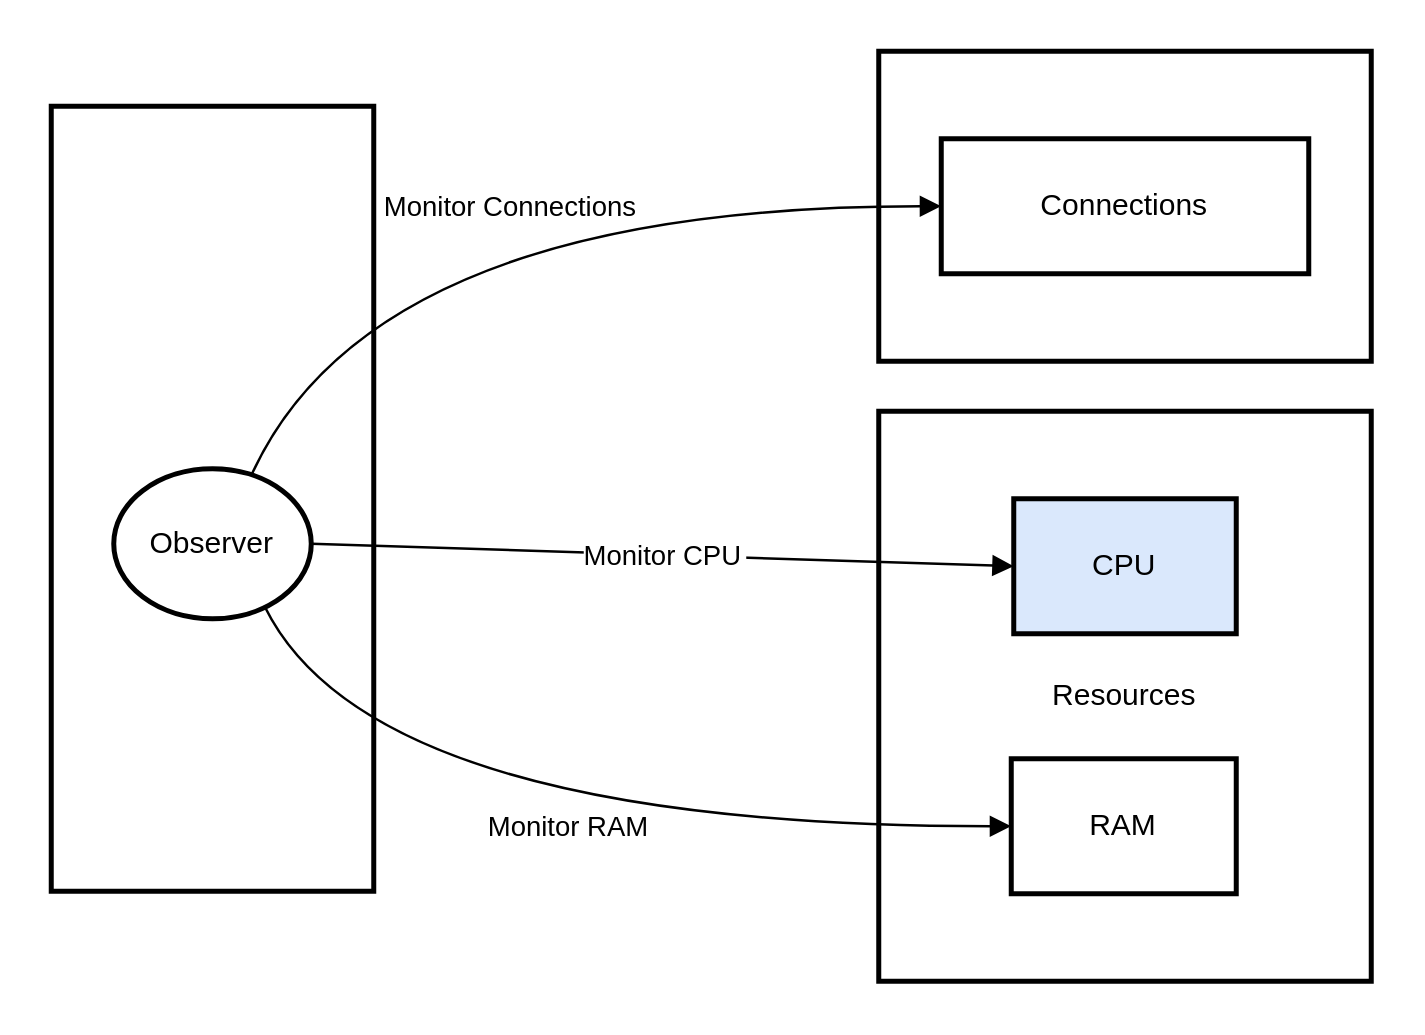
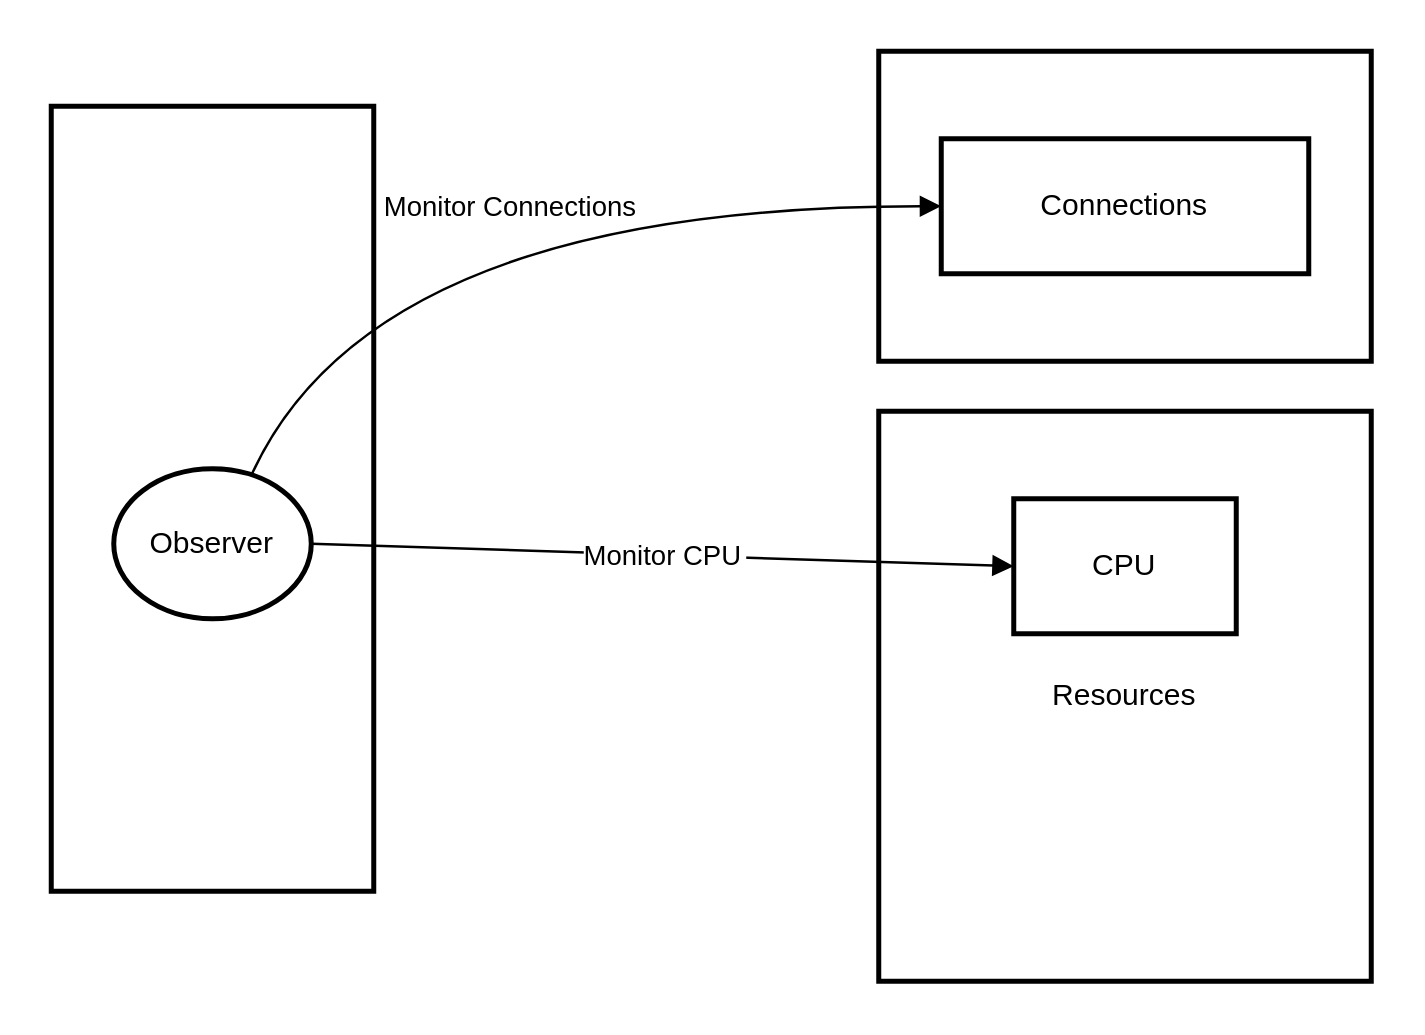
(1125, 566) -> (1125, 566)
(598, 795) -> none
(1124, 826) -> none
